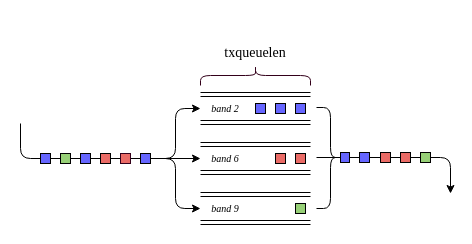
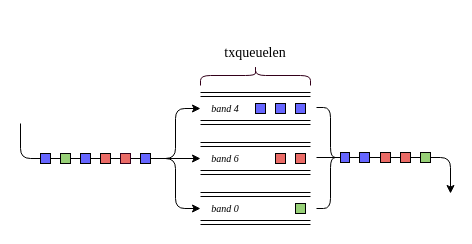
(226, 109) -> (226, 109)
(226, 209) -> (226, 209)
